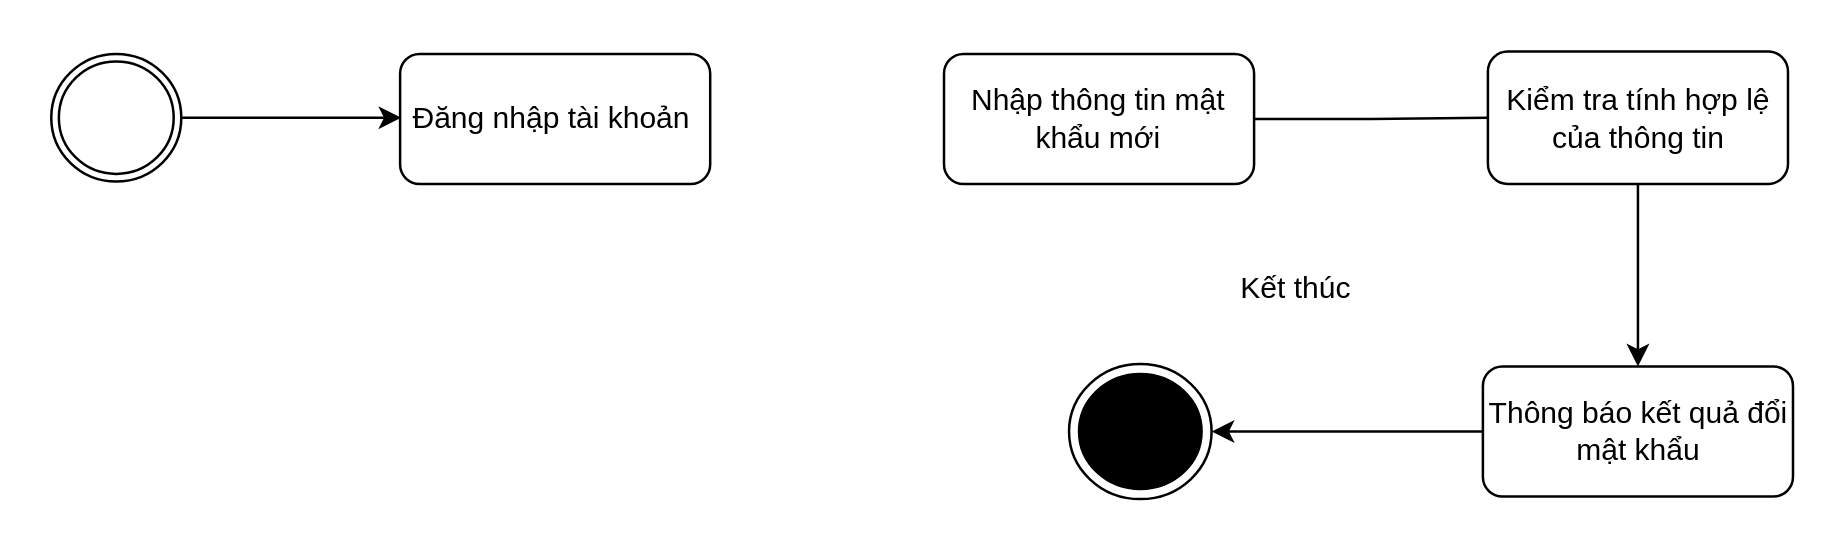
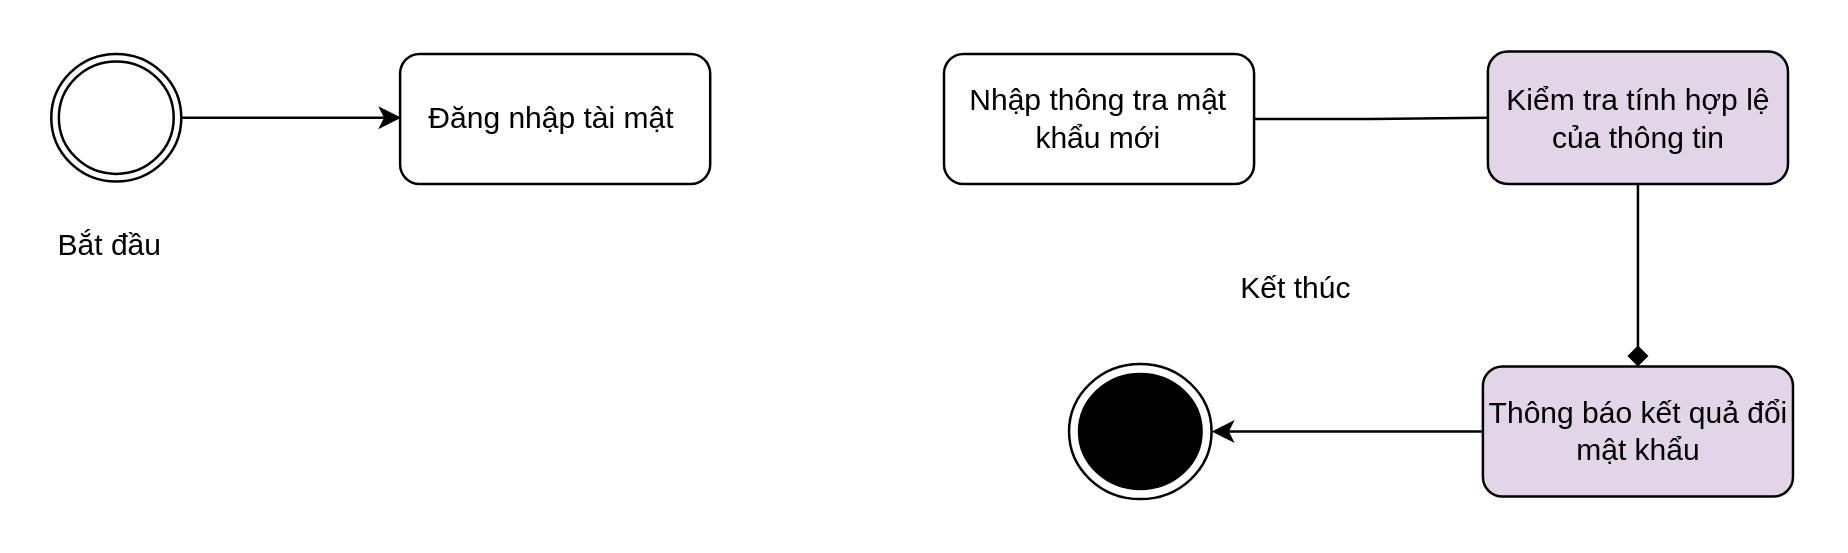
(1638, 118) -> (1638, 118)
(556, 119) -> (556, 119)
(1099, 119) -> (1099, 119)
none -> (118, 256)
(1638, 347) -> (1638, 346)
(1638, 431) -> (1638, 431)
